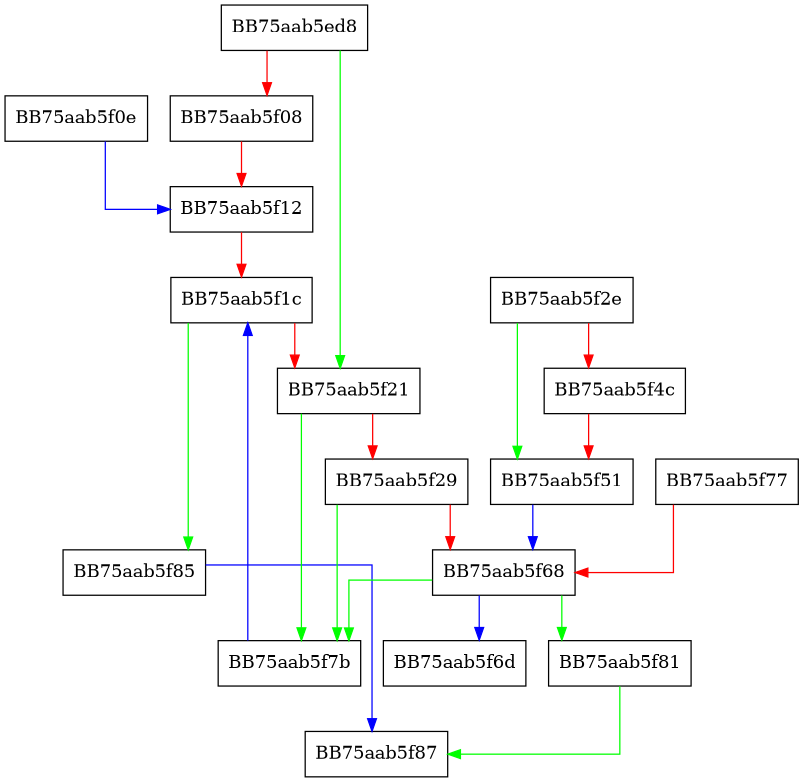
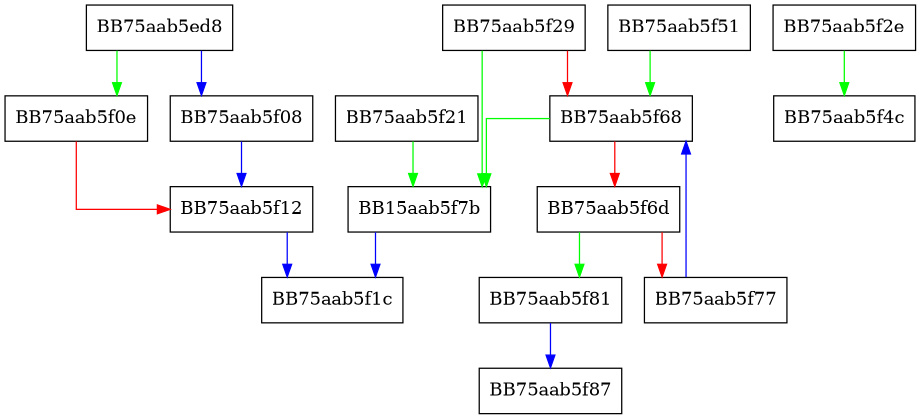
(267, 67) -> (201, 67)
(242, 157) -> (242, 157)
(105, 202) -> (83, 209)
(340, 203) -> (117, 67)
(242, 248) -> (287, 248)
none -> (662, 248)
(295, 339) -> none
(589, 339) -> (844, 67)
(517, 385) -> none
(373, 430) -> none
(589, 430) -> none
(533, 521) -> (650, 67)
(134, 573) -> none
(665, 573) -> (686, 216)
(479, 611) -> (615, 157)
(562, 611) -> (579, 248)
(289, 663) -> (419, 209)
(574, 754) -> (550, 339)
